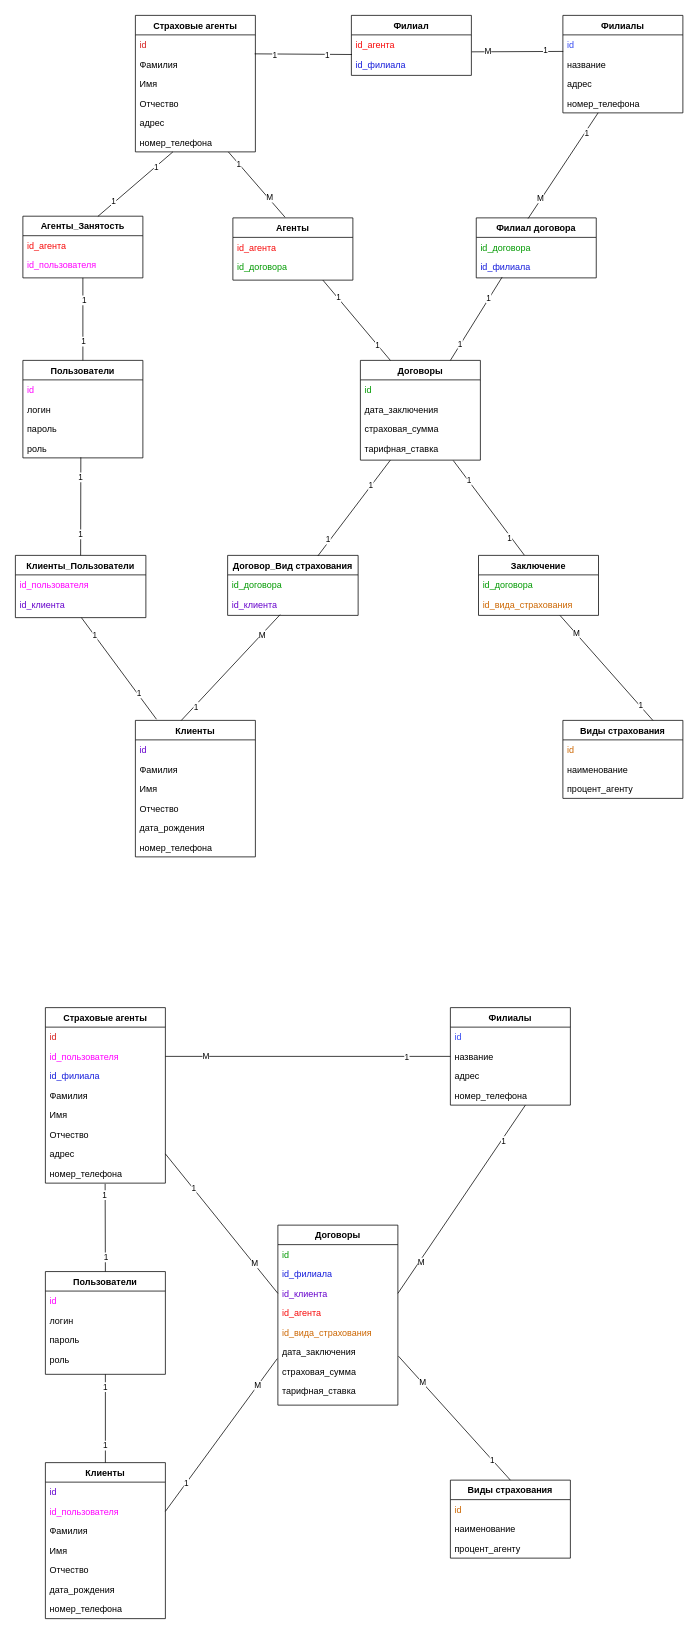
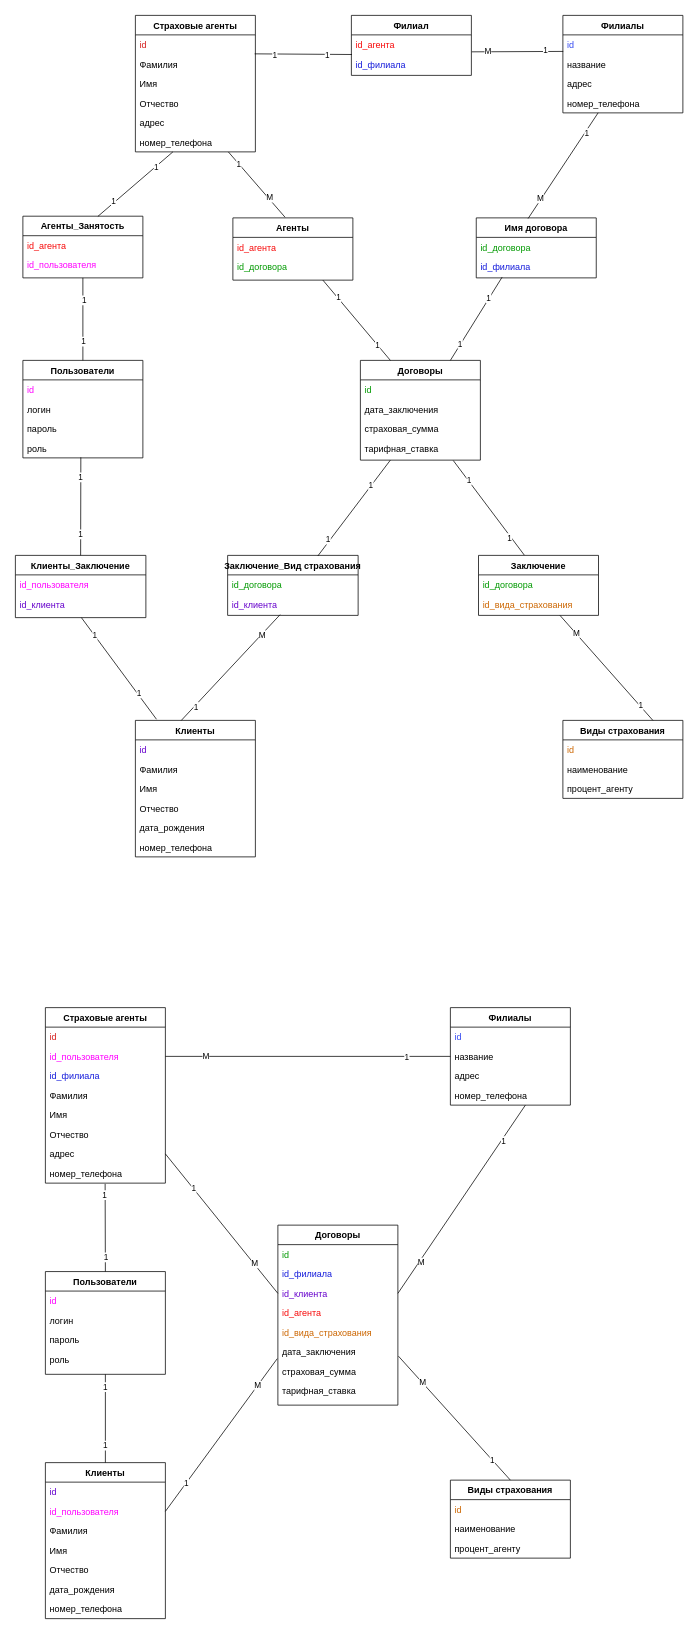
(536, 228) -> (536, 228)
(80, 566) -> (80, 566)
(293, 566) -> (293, 566)
